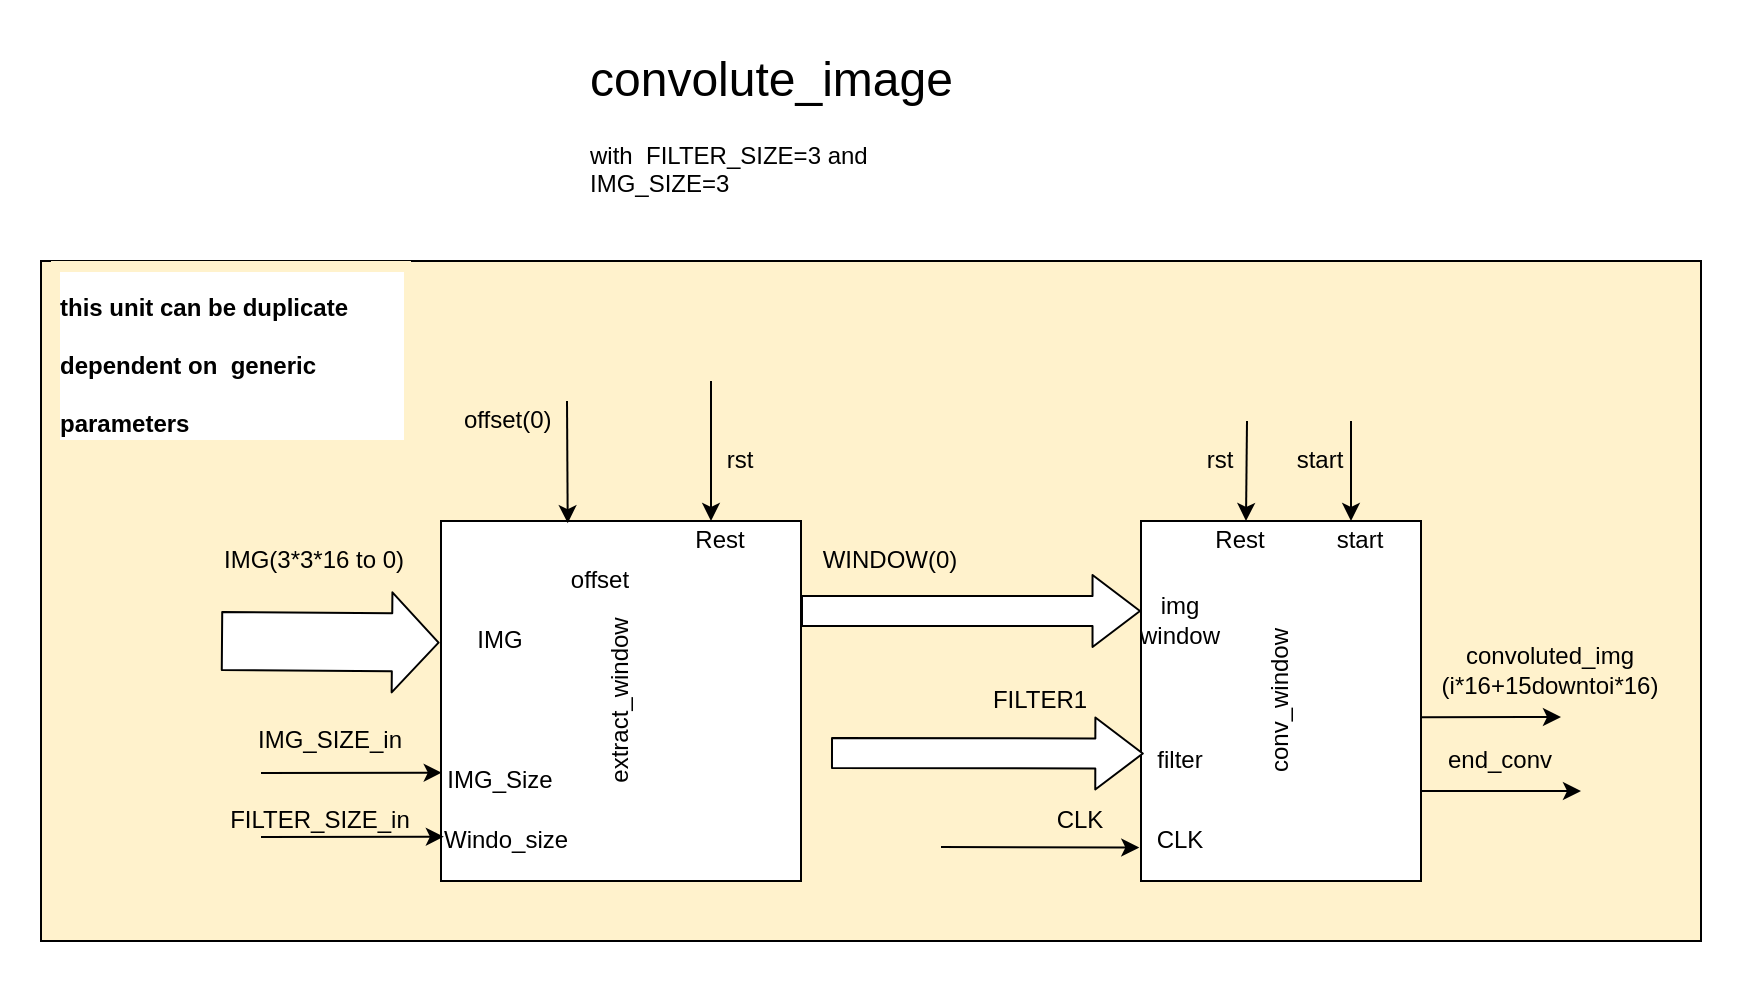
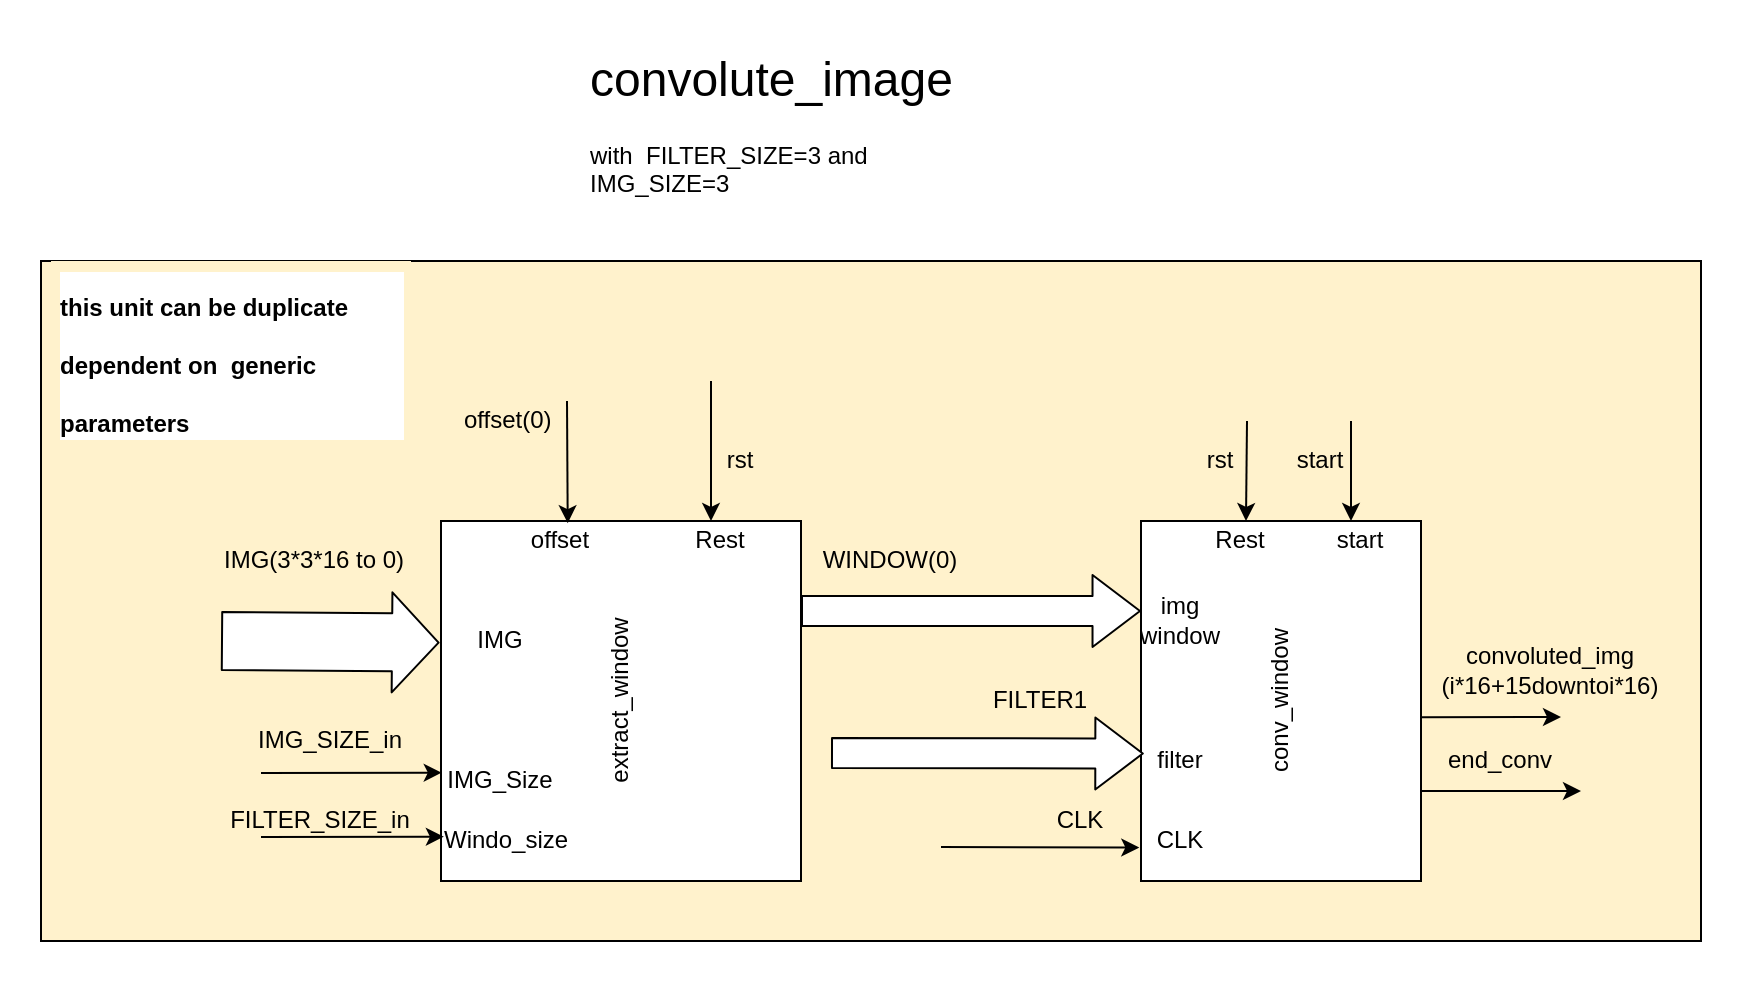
(601, 581) -> (561, 541)
